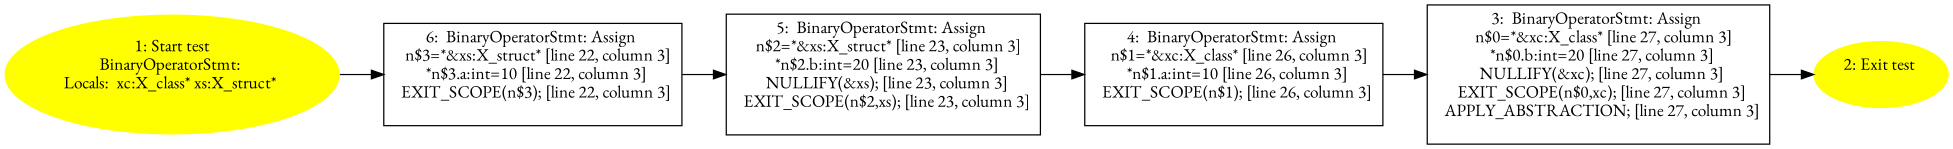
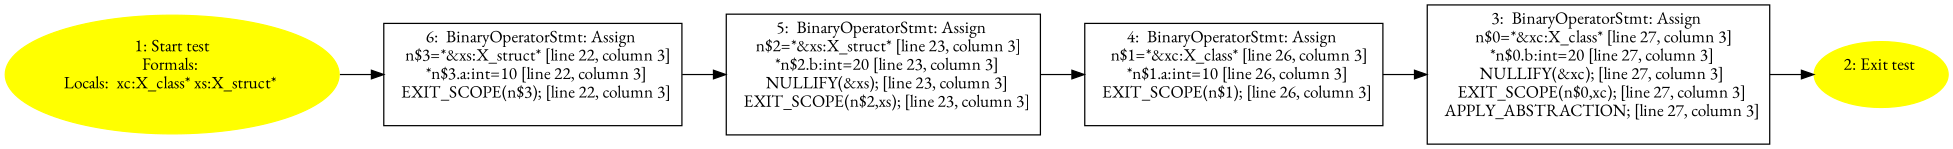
(172, 75) -> (172, 75)
